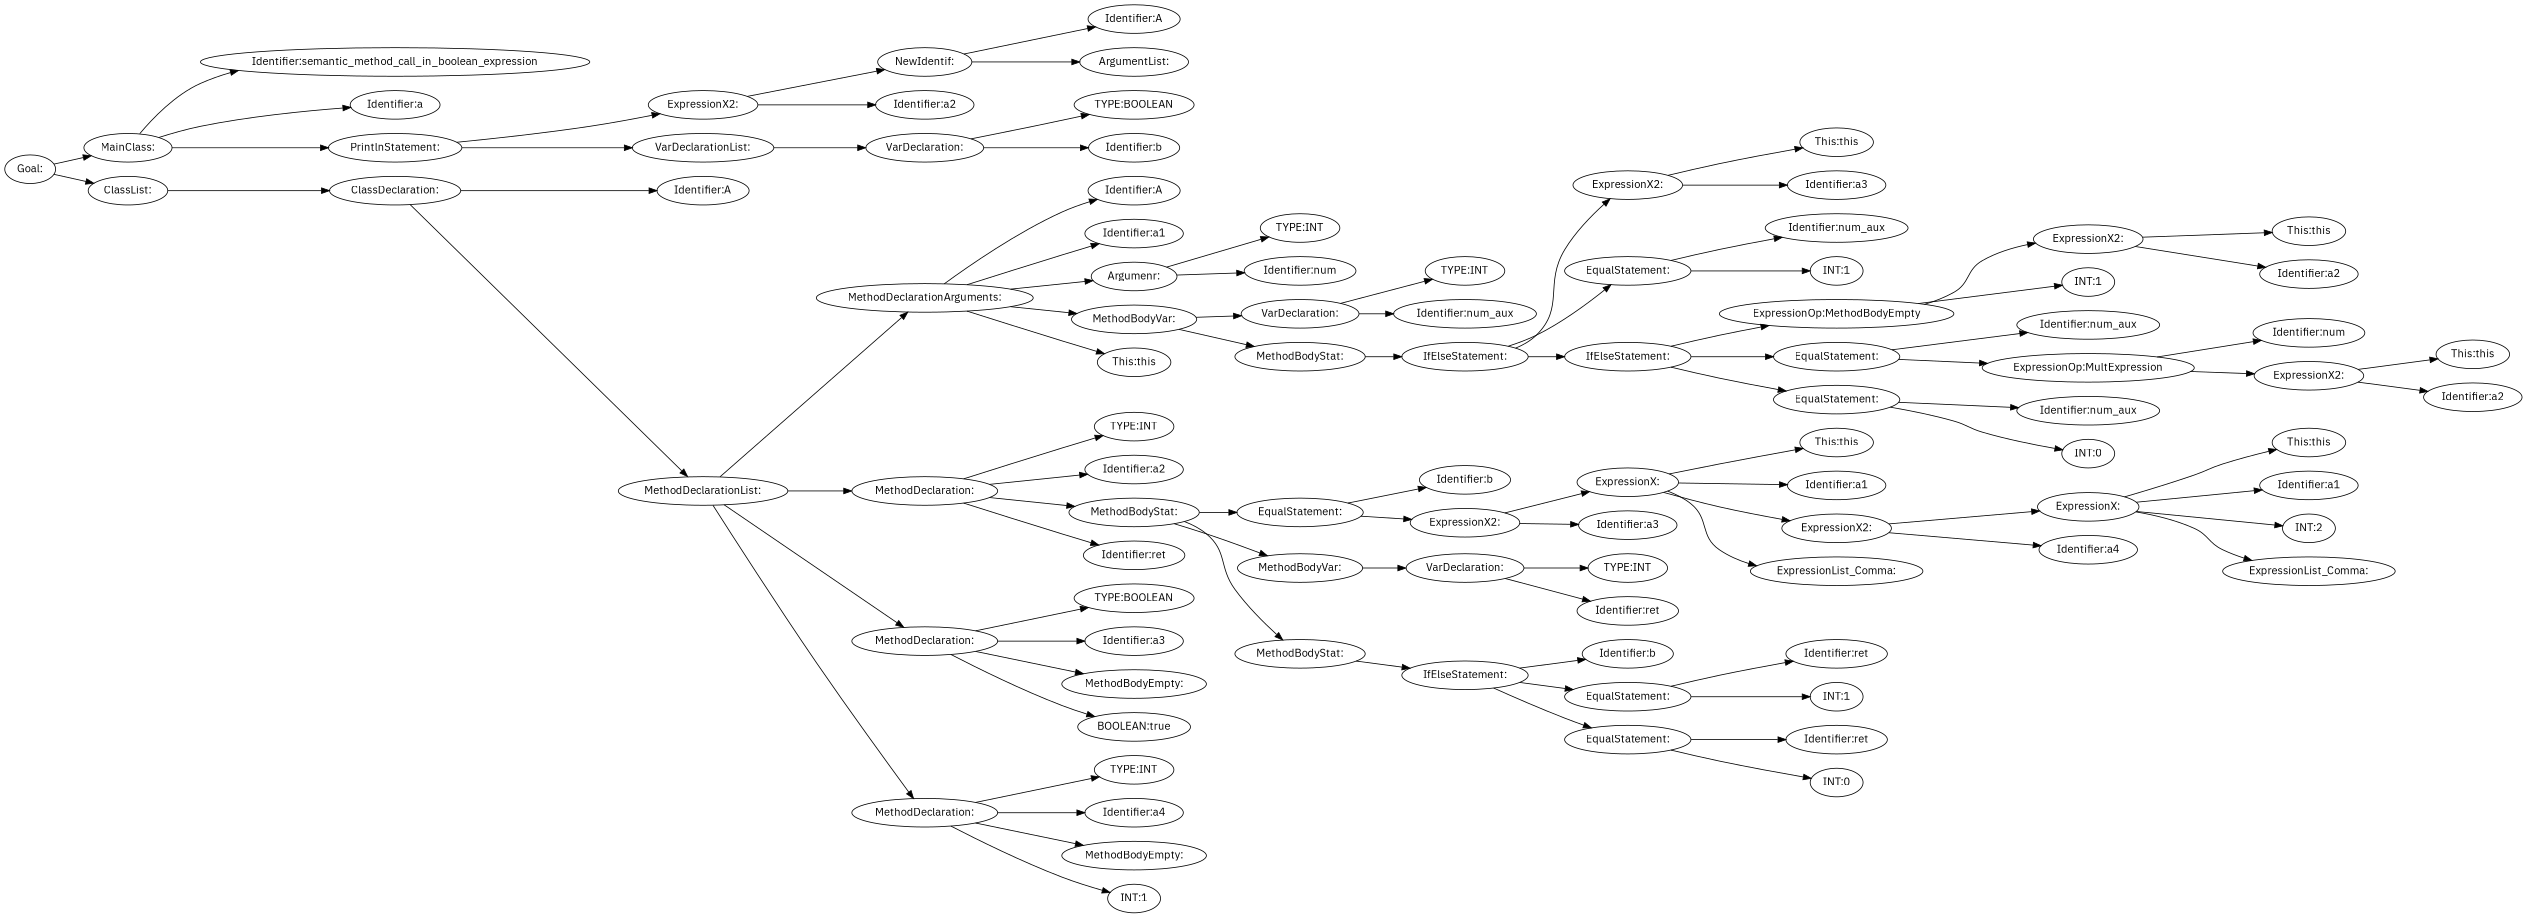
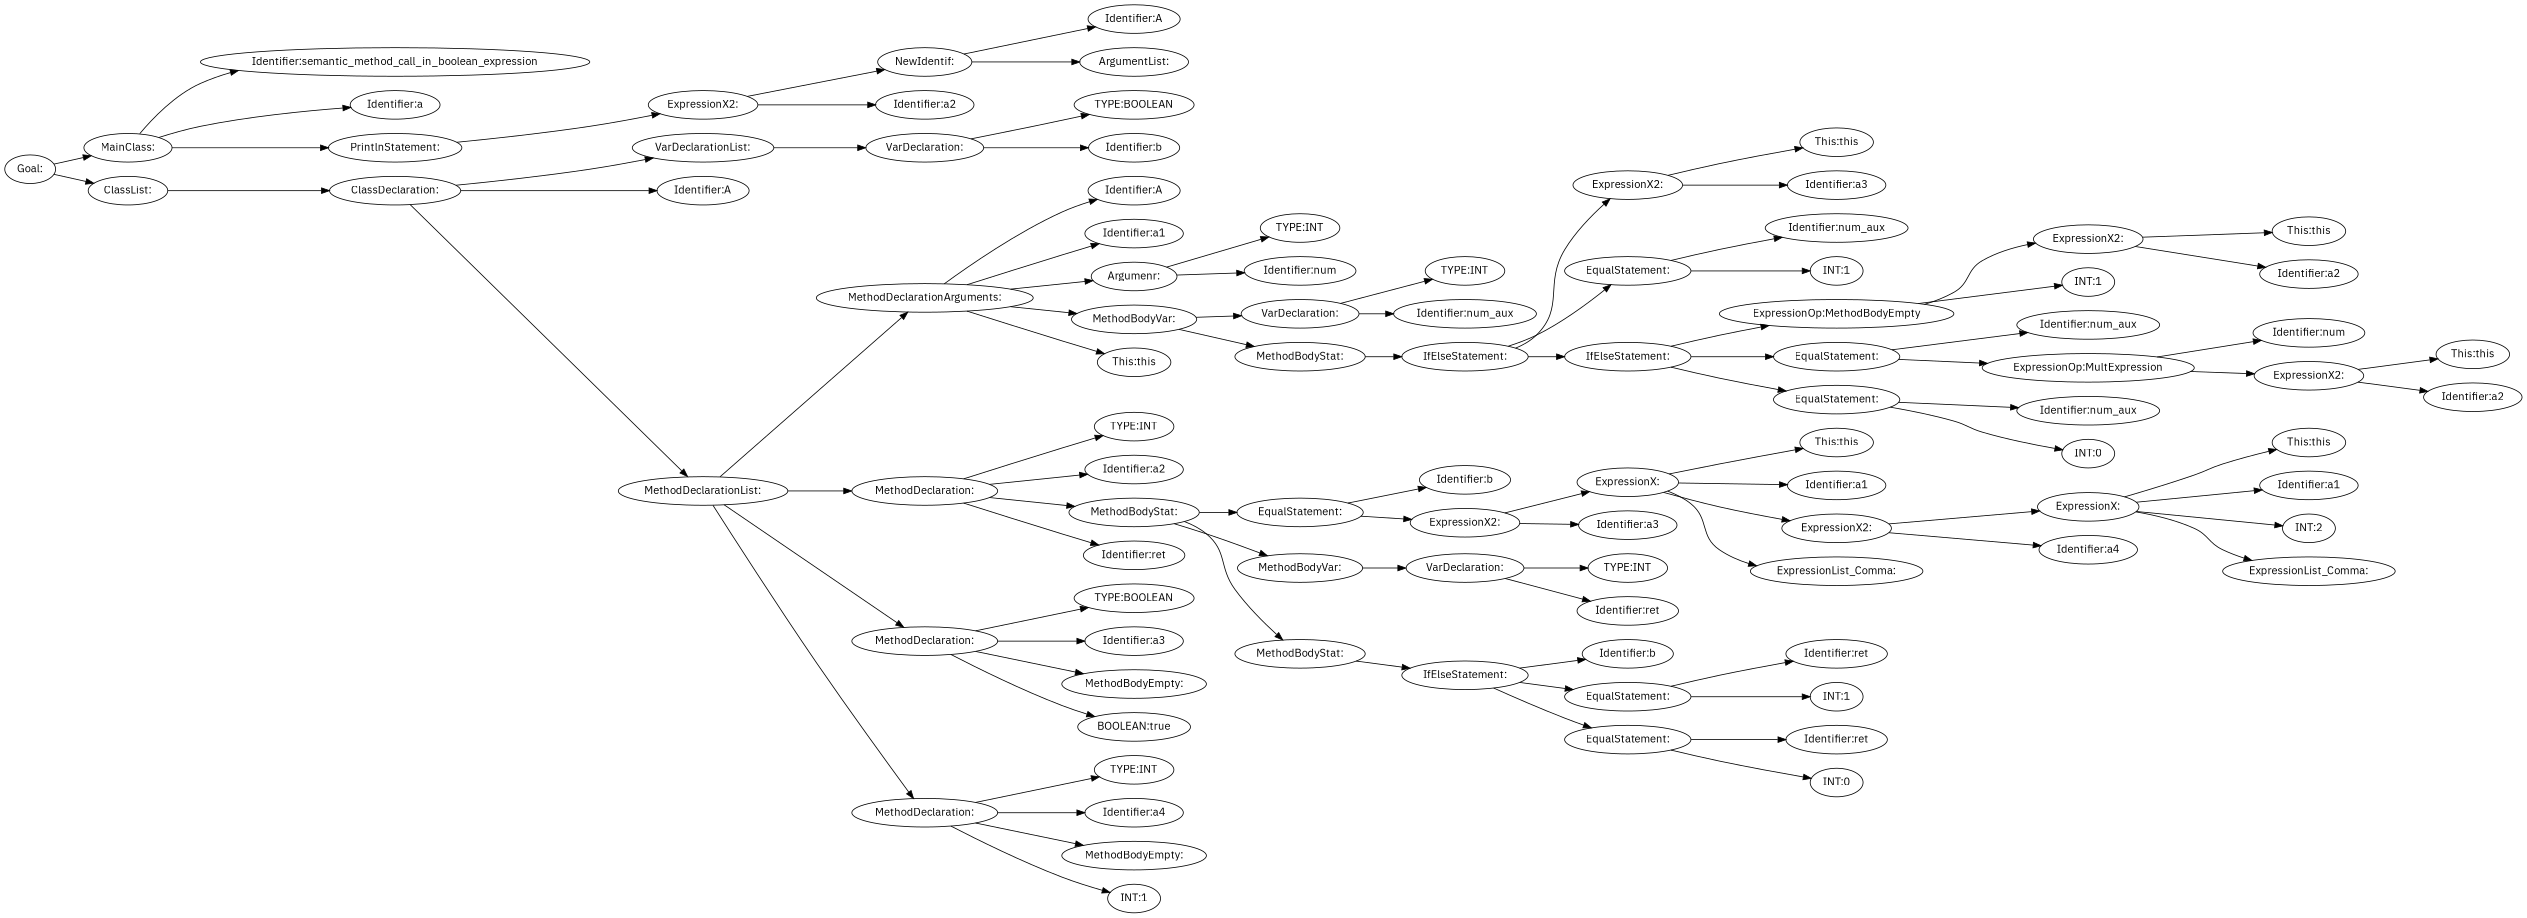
(543, 148) -> (551, 175)
